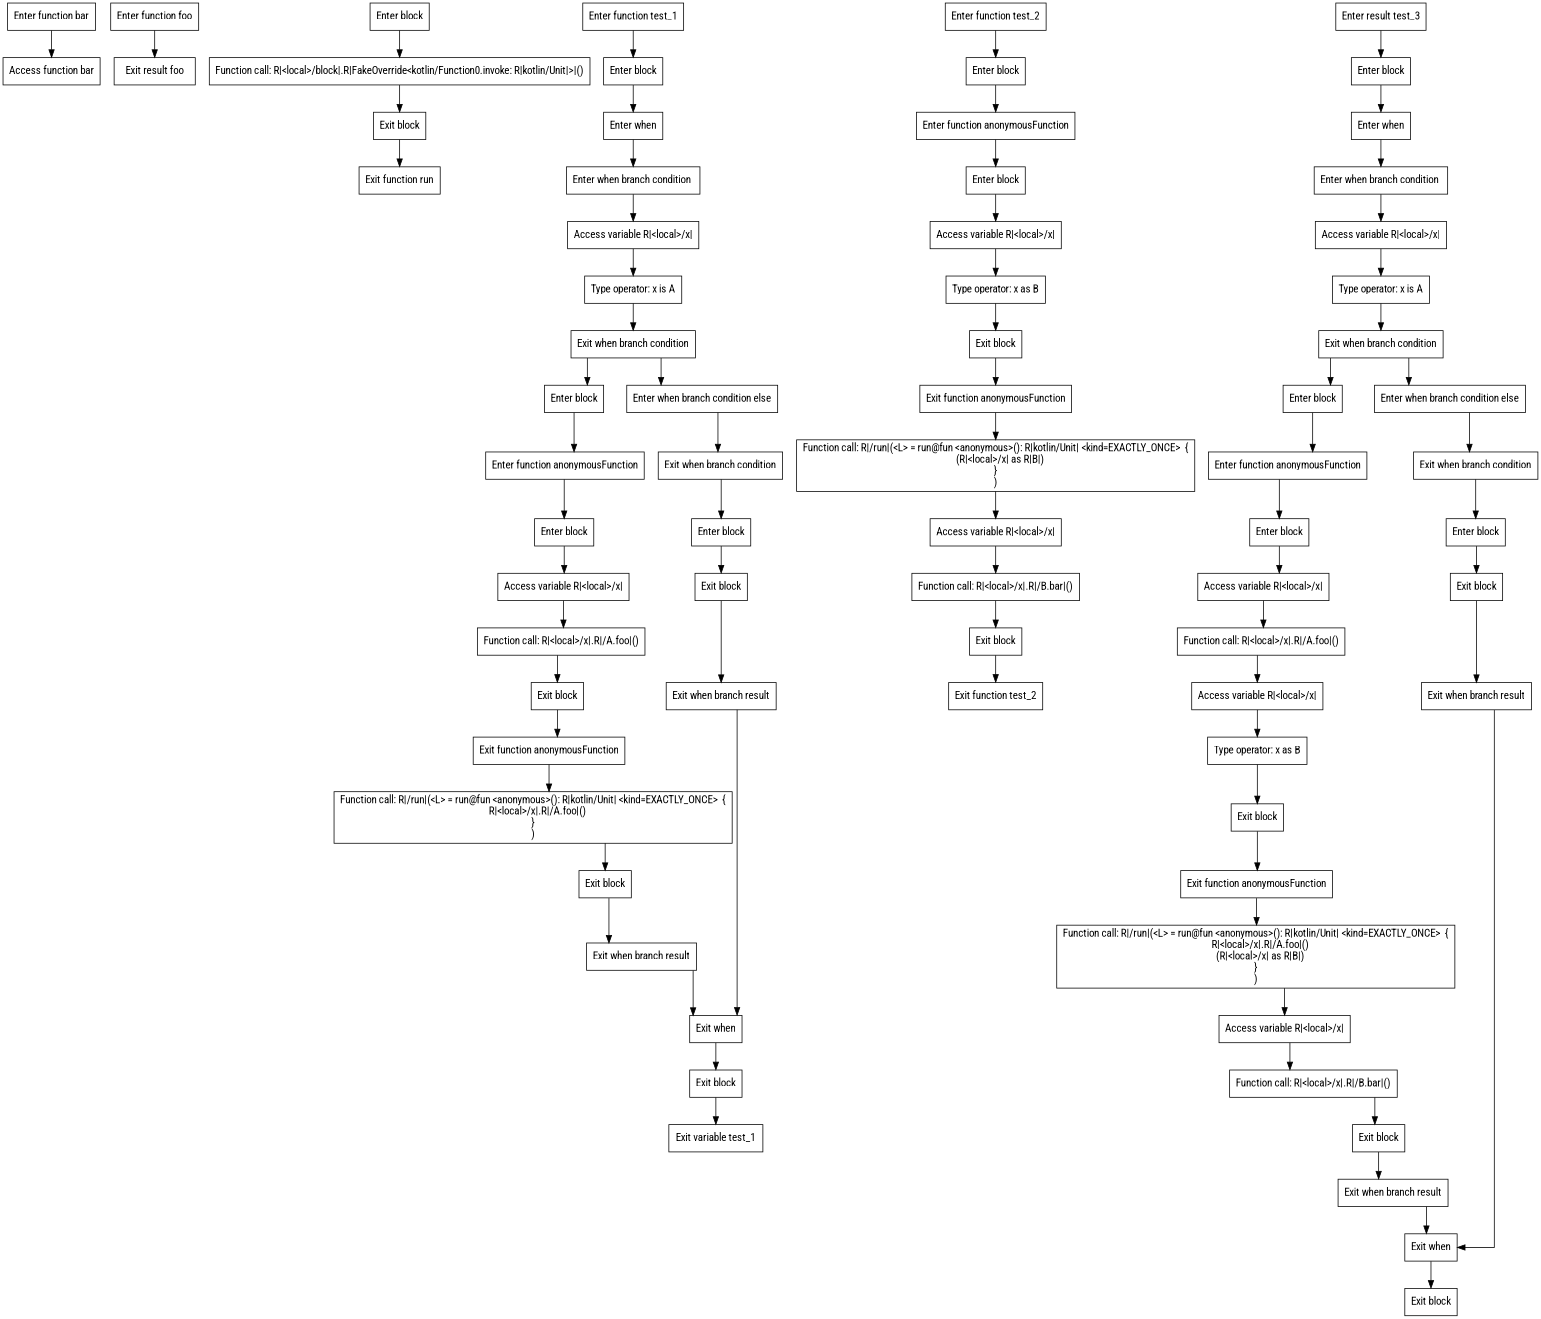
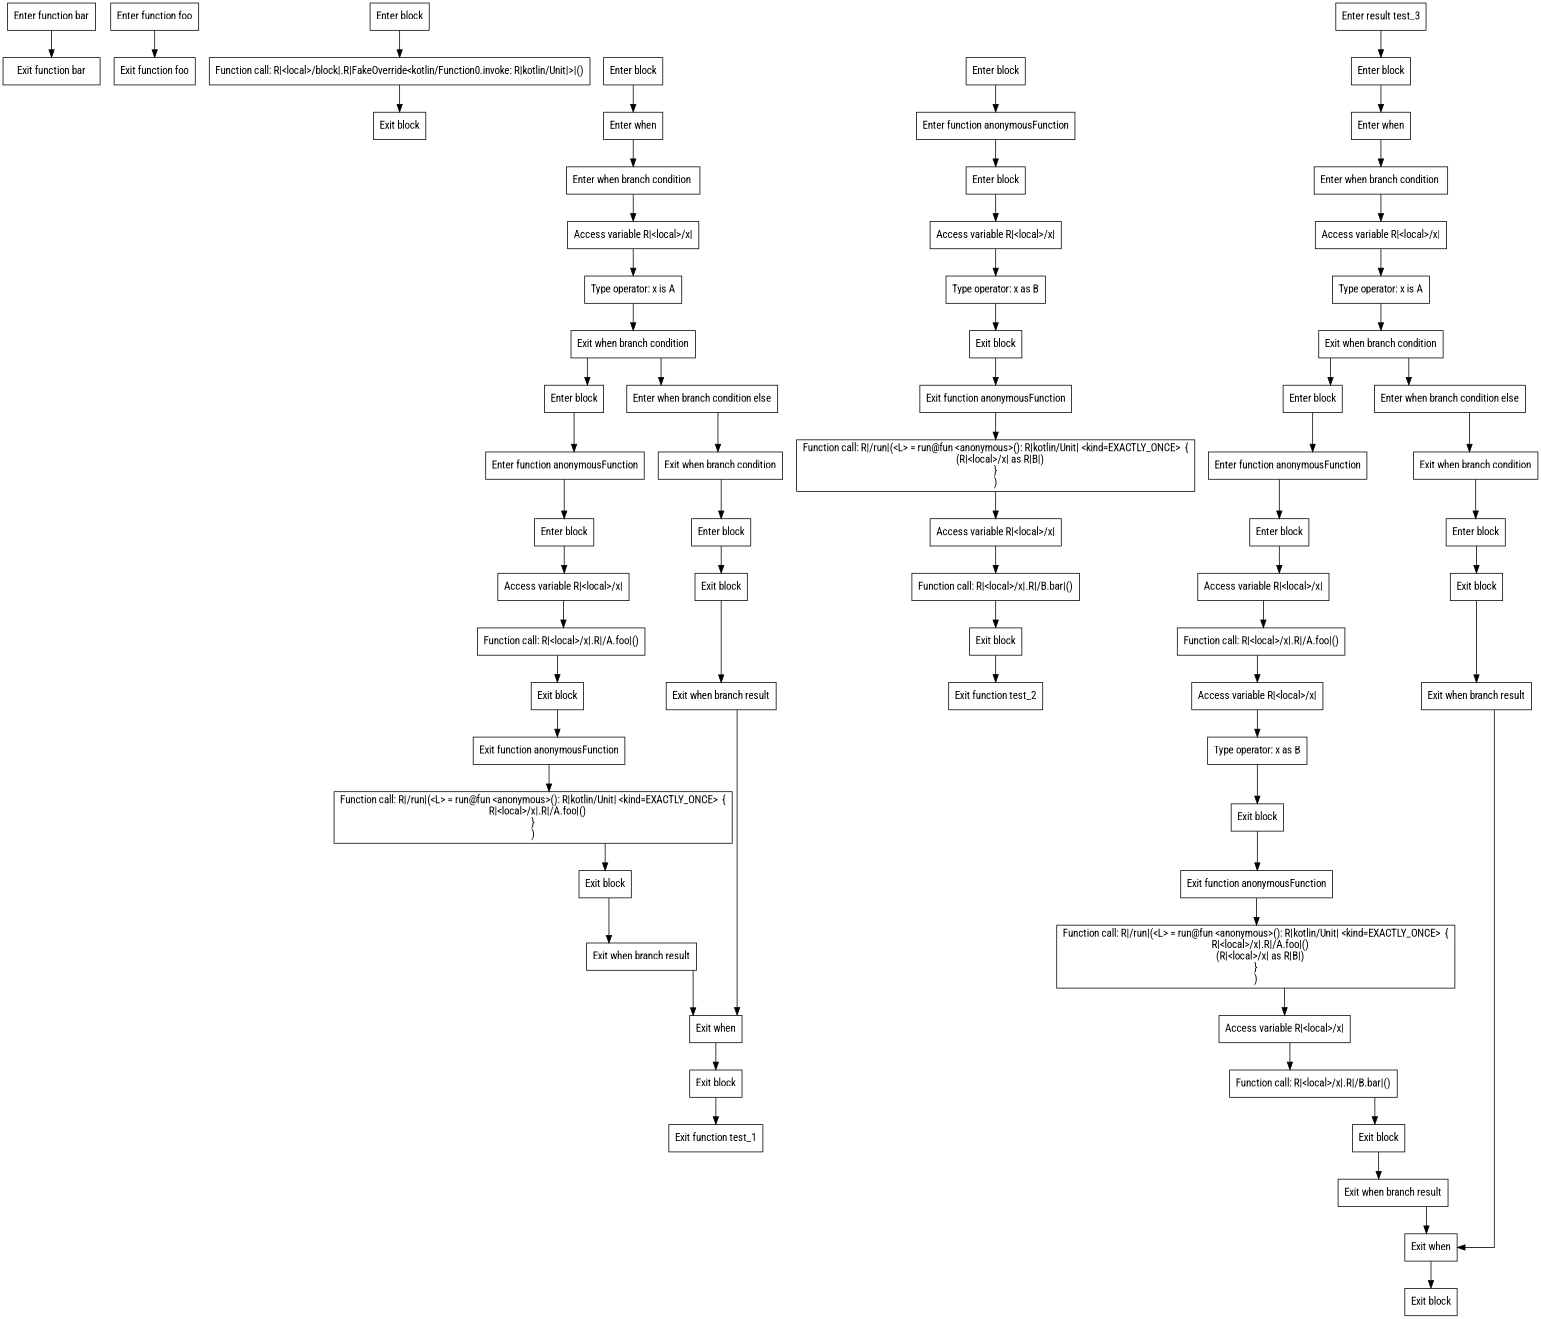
(633, 17) -> none
(996, 17) -> none
(52, 71) -> (52, 71)
(155, 71) -> (155, 71)
(400, 180) -> none
(716, 1138) -> (716, 1138)
